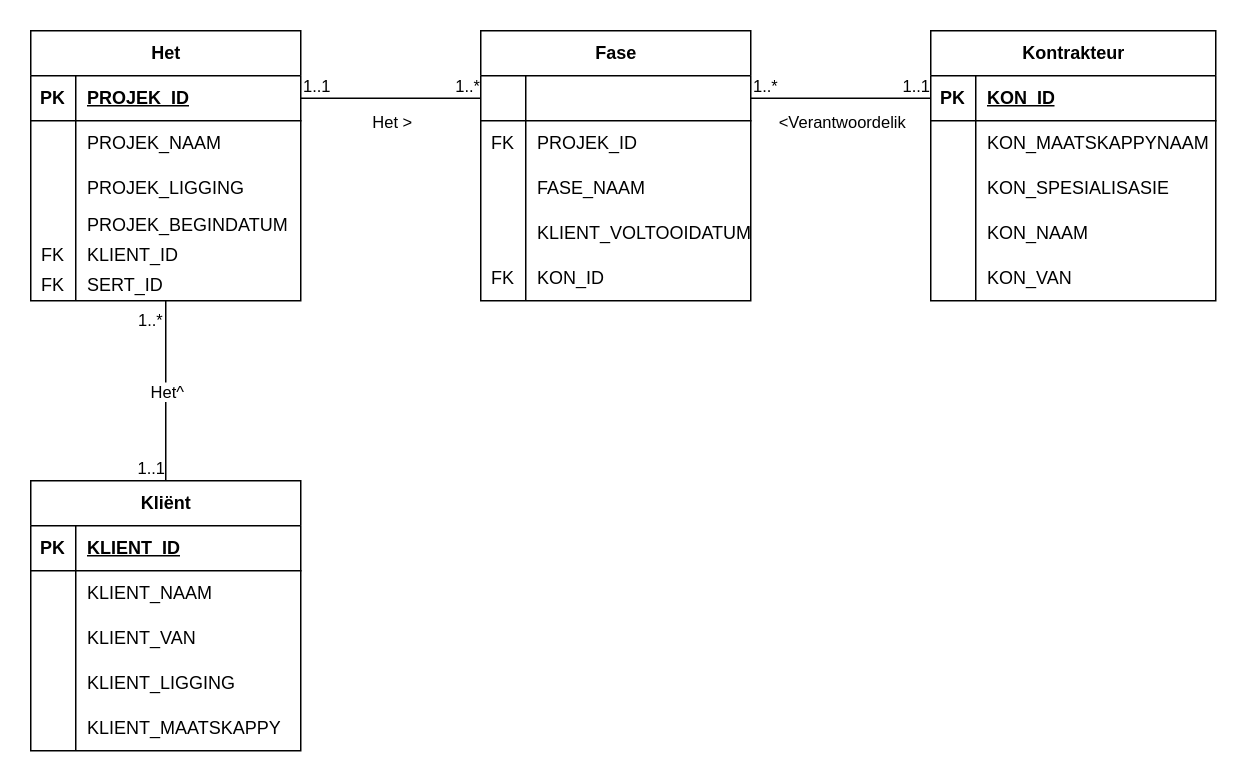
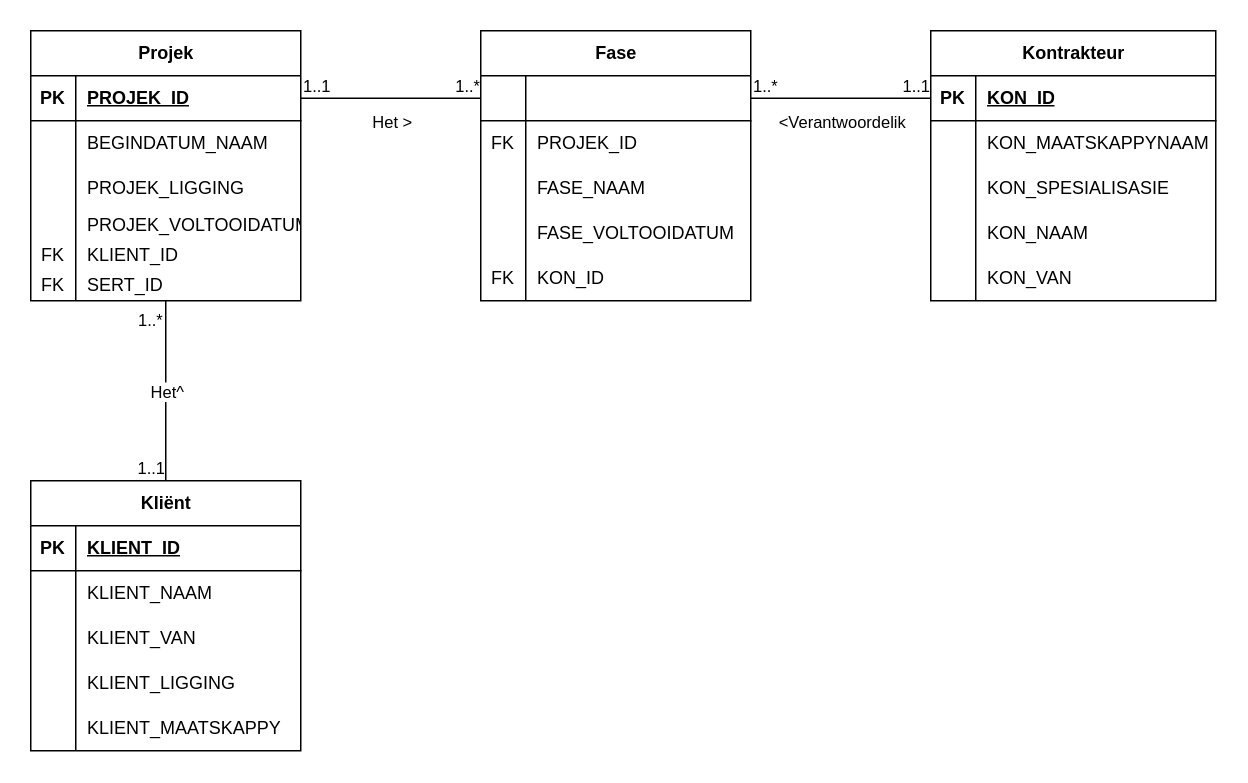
(167, 53) -> (167, 53)
(143, 143) -> (163, 143)
(173, 226) -> (184, 226)
(634, 233) -> (623, 233)
